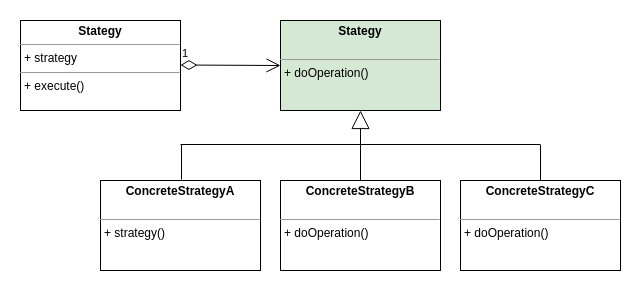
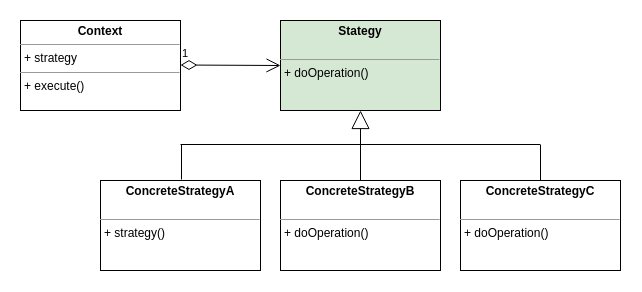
(56, 42) -> (56, 42)
